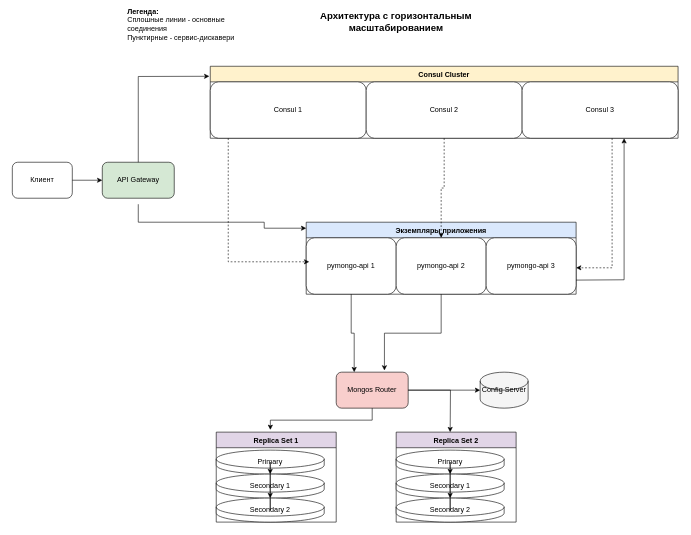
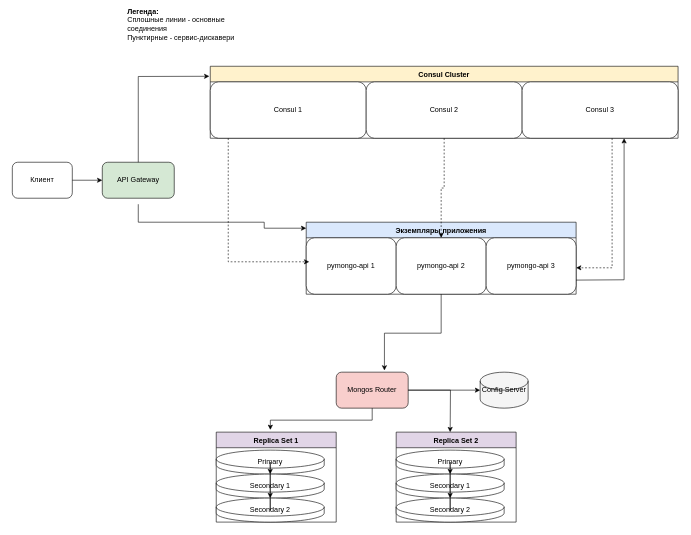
(396, 21) -> none
(351, 332) -> none
